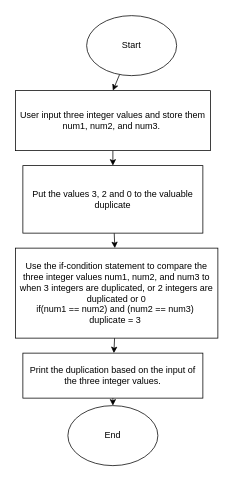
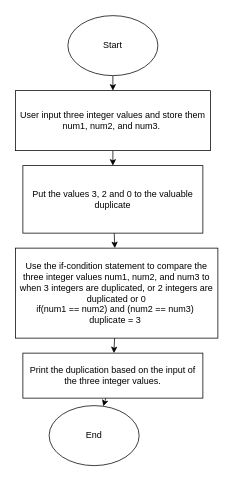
(132, 45) -> (113, 45)
(113, 435) -> (94, 435)
